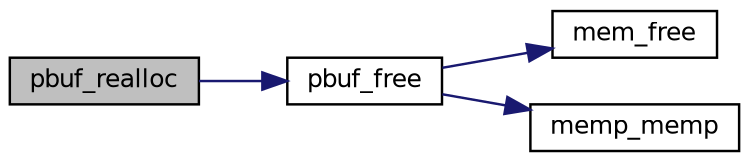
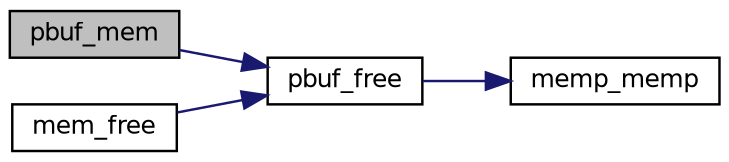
(485, 60) -> (210, 106)
(104, 81) -> (95, 34)
